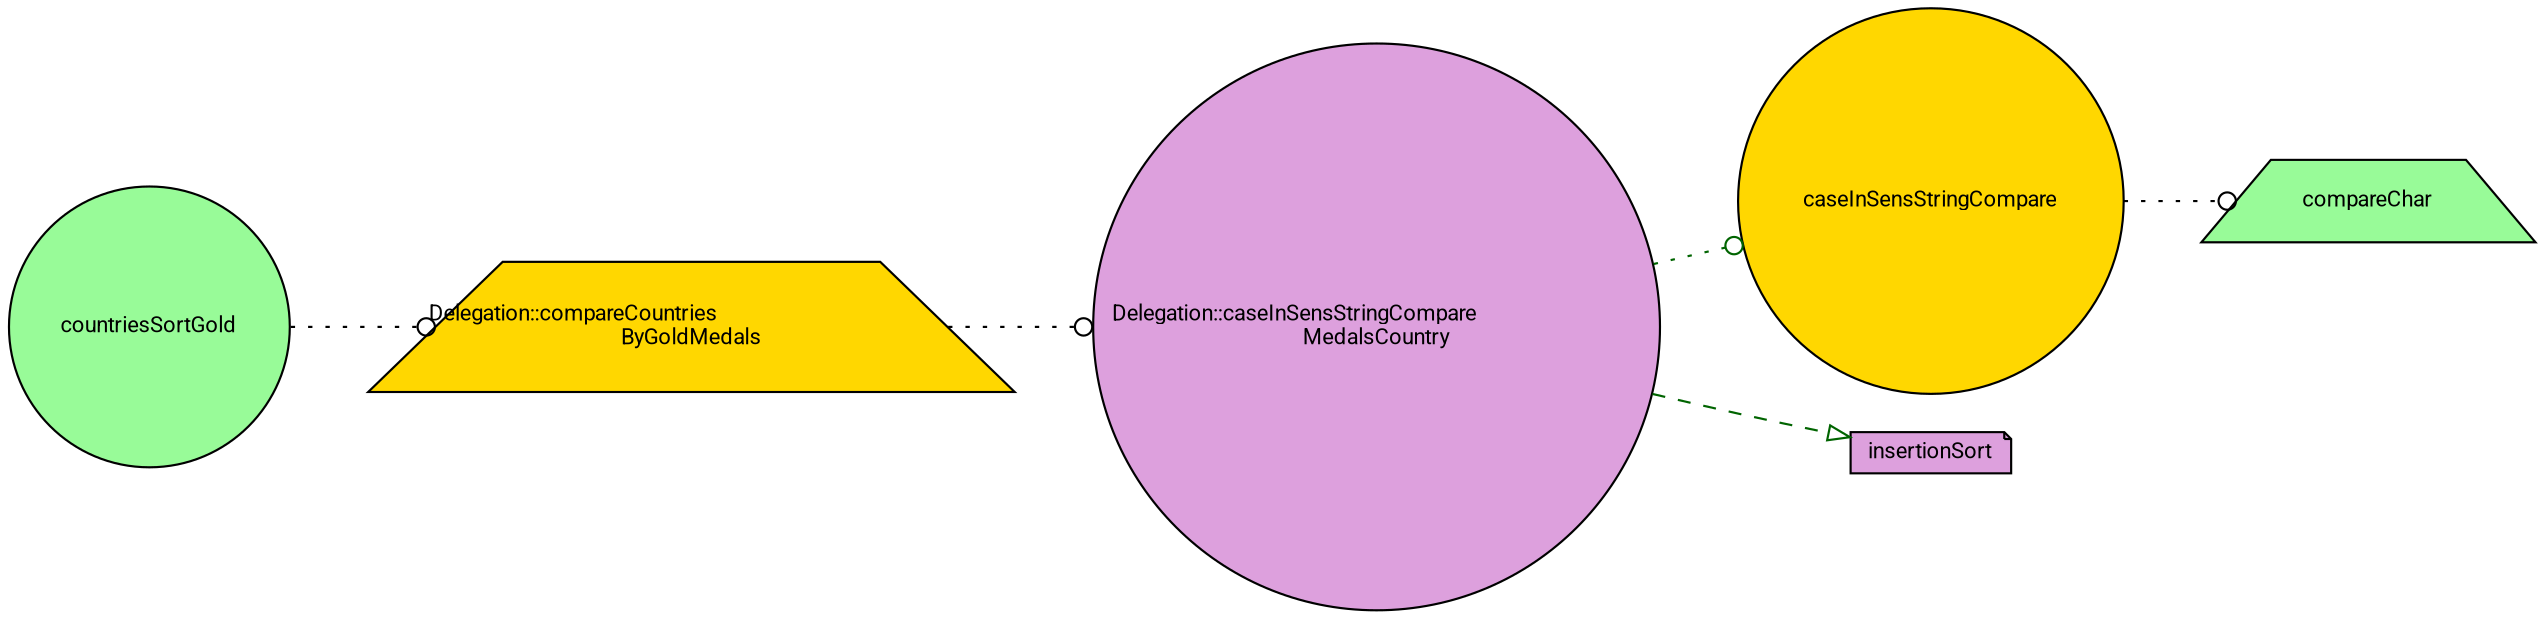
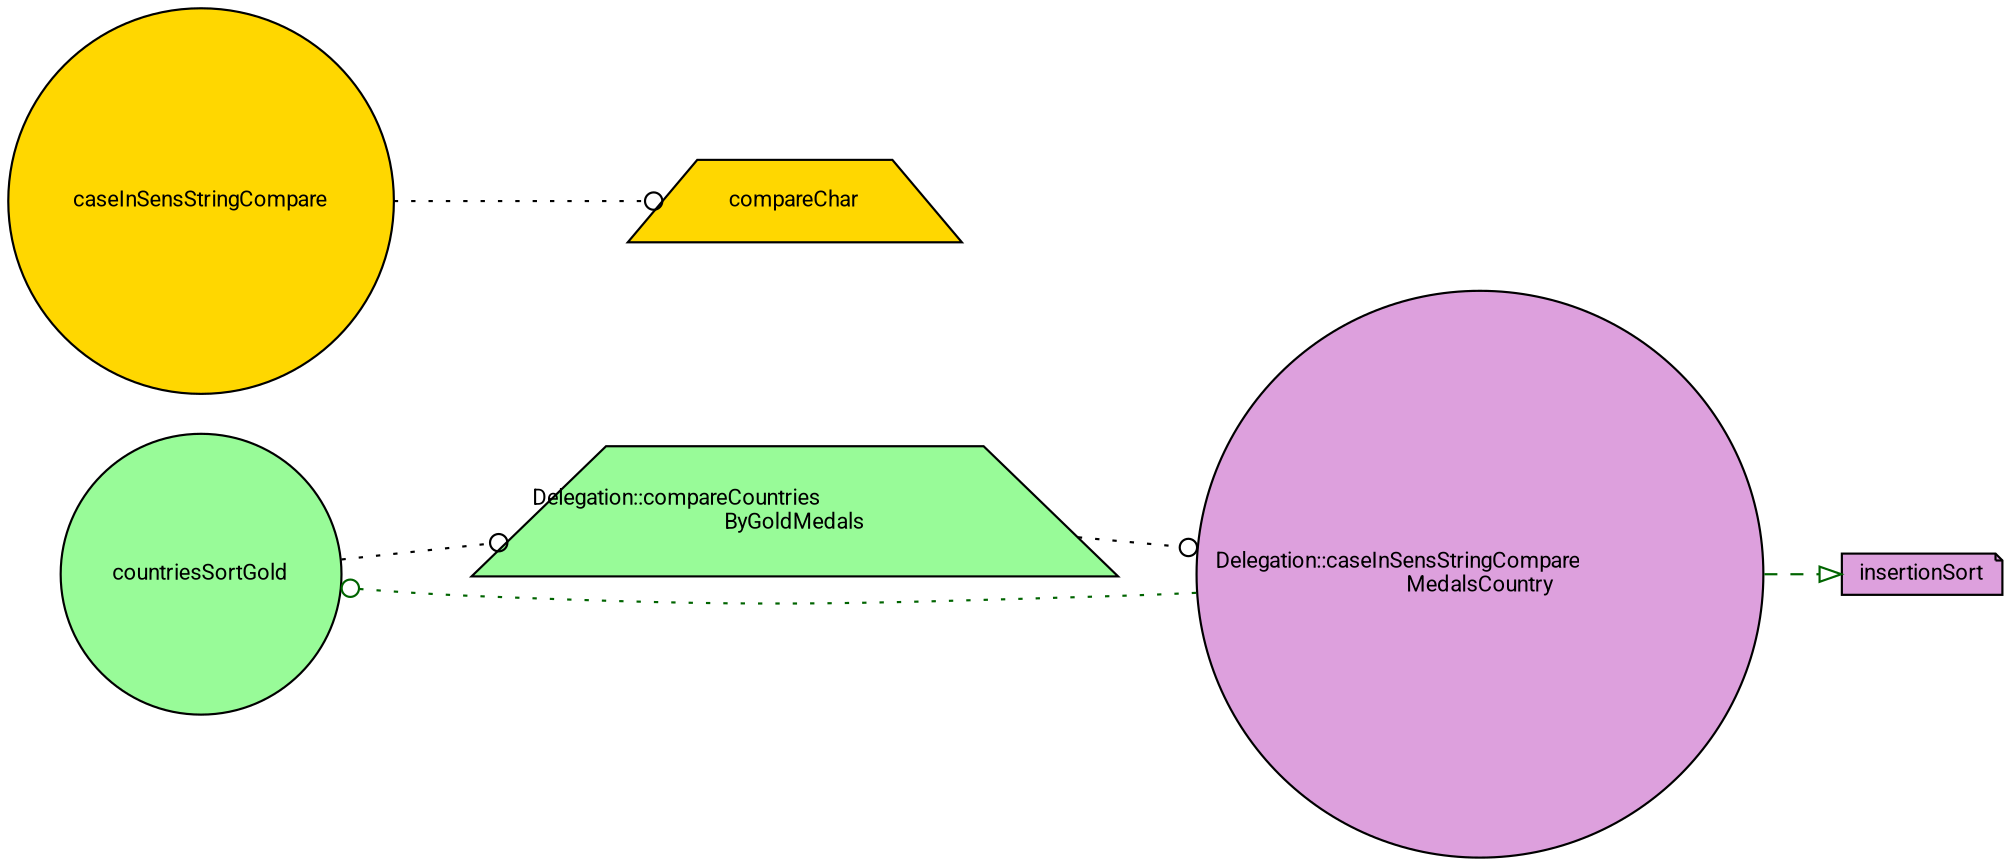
(2368, 201) -> (795, 201)
(1690, 256) -> (778, 603)
(691, 327) -> (795, 511)
